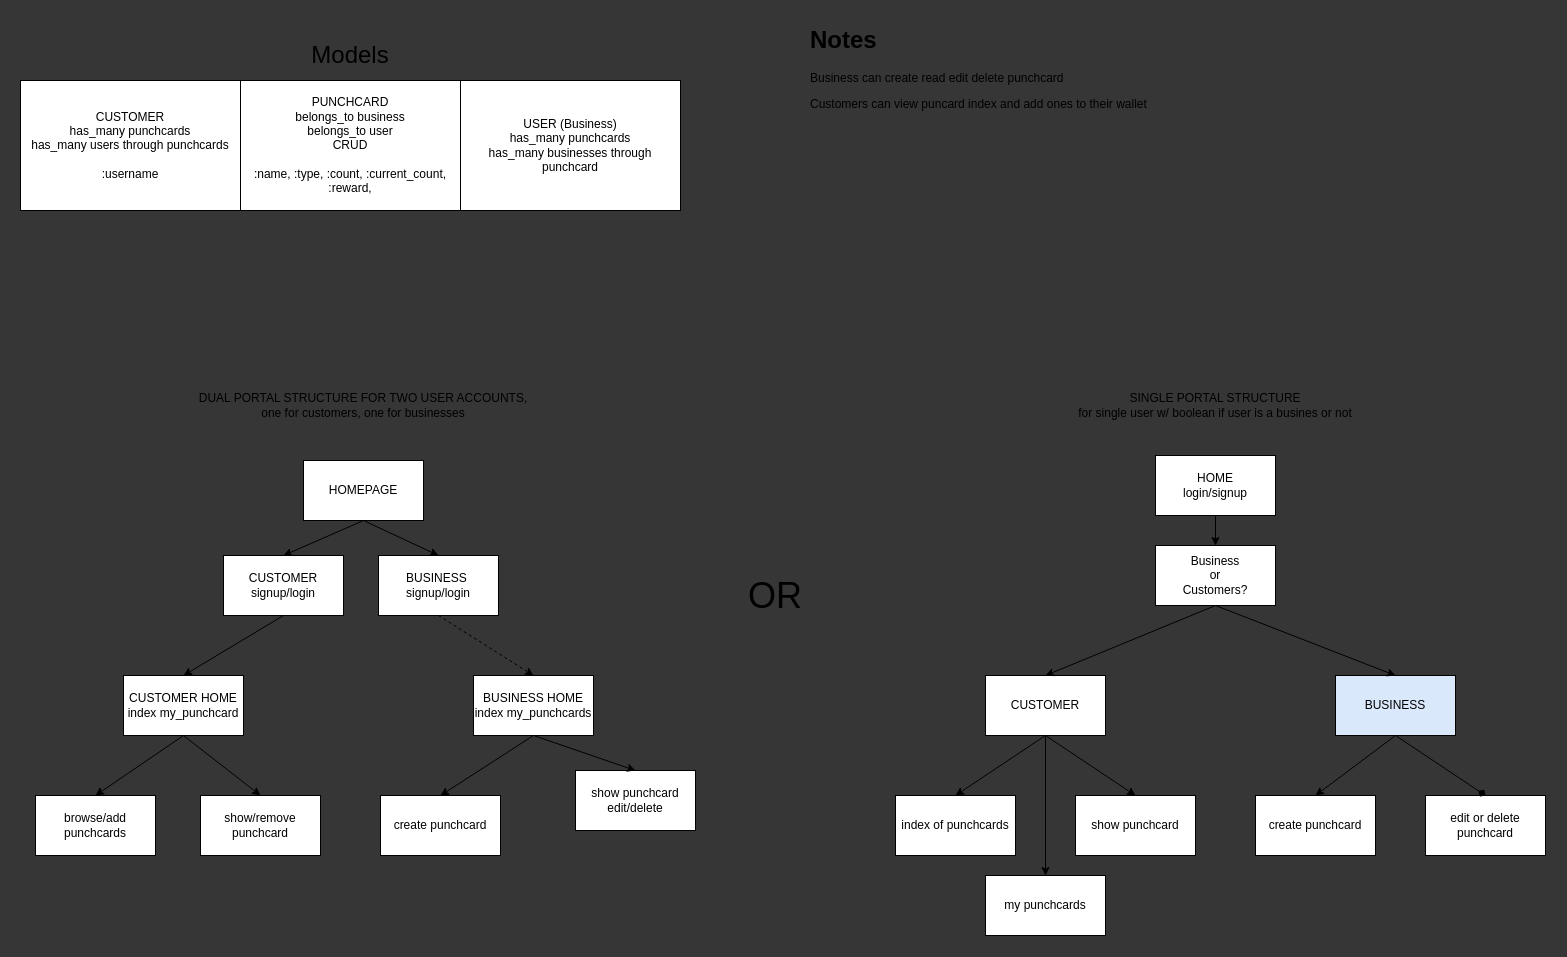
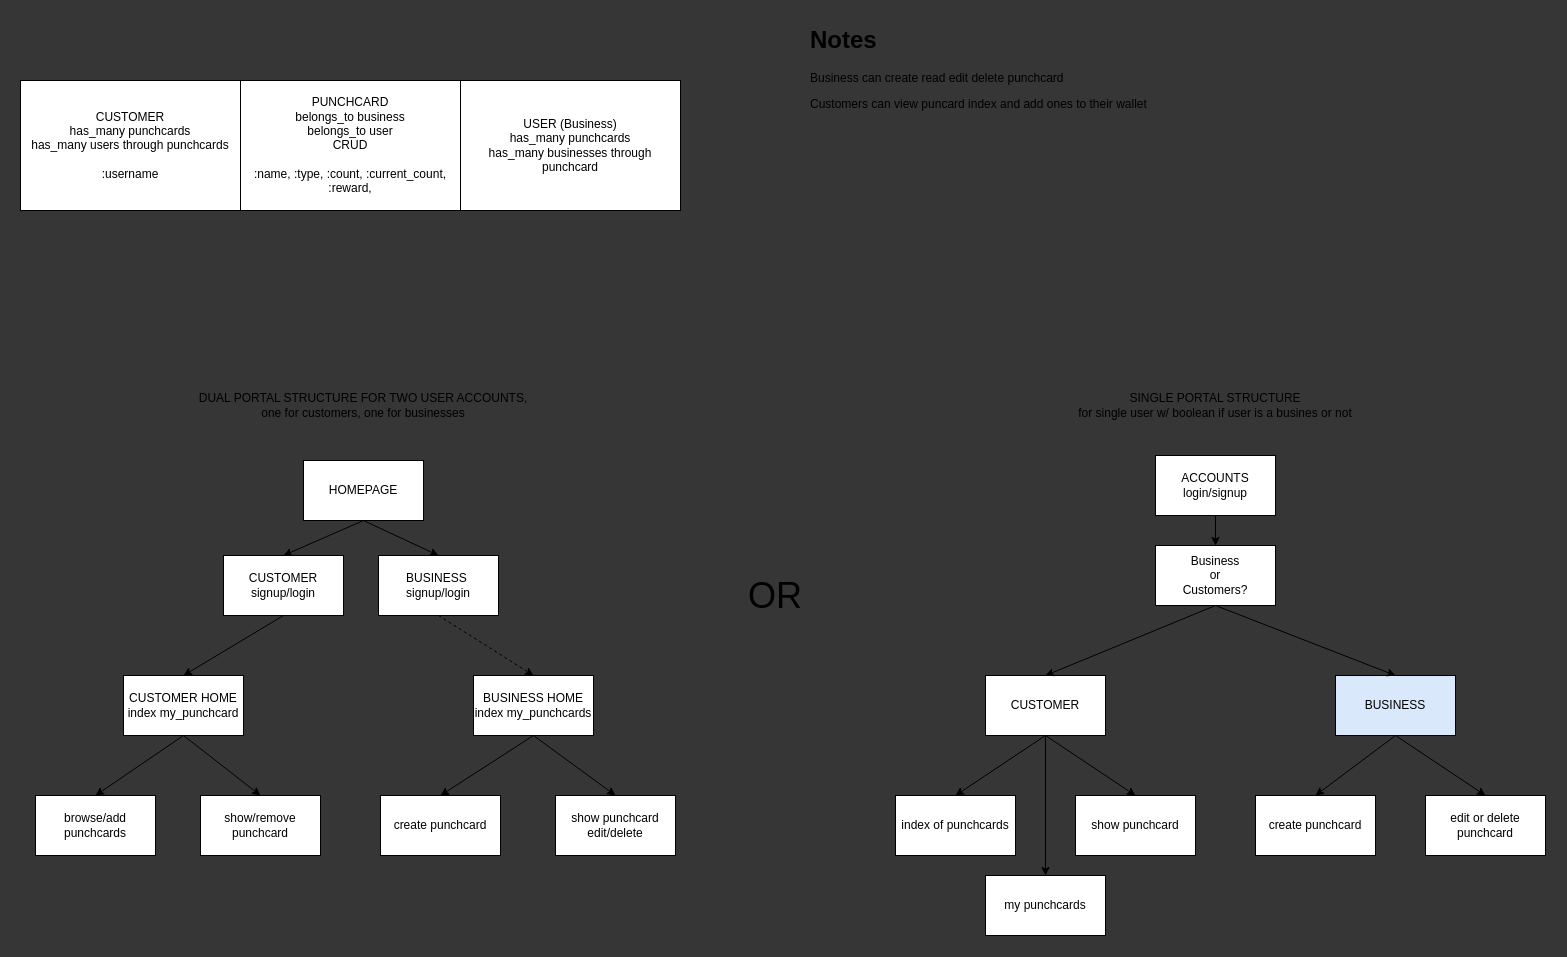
(351, 56) -> none
(1216, 486) -> (1216, 486)
(1478, 791) -> (1479, 791)
(636, 801) -> (616, 826)
